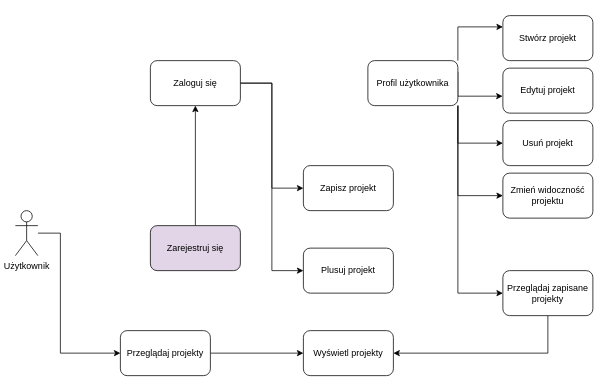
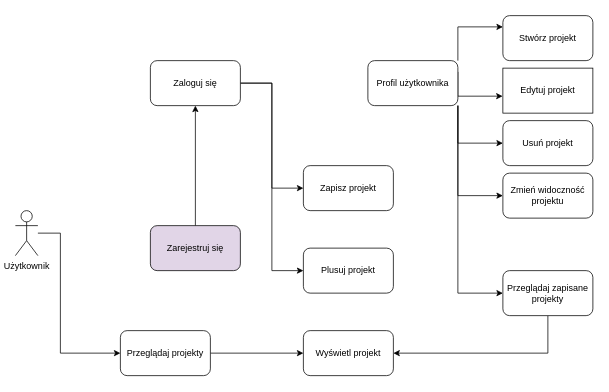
(548, 90) -> (548, 90)
(348, 353) -> (348, 353)
